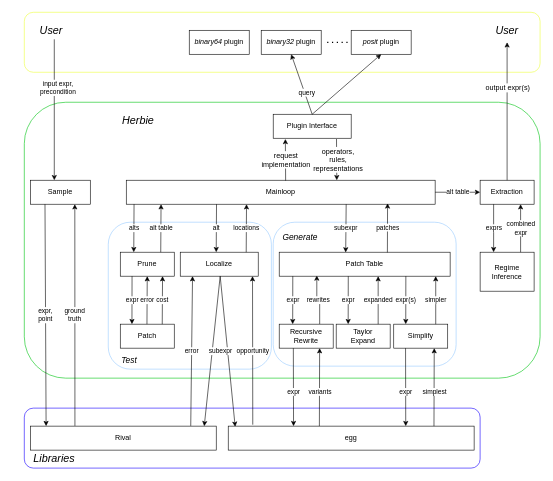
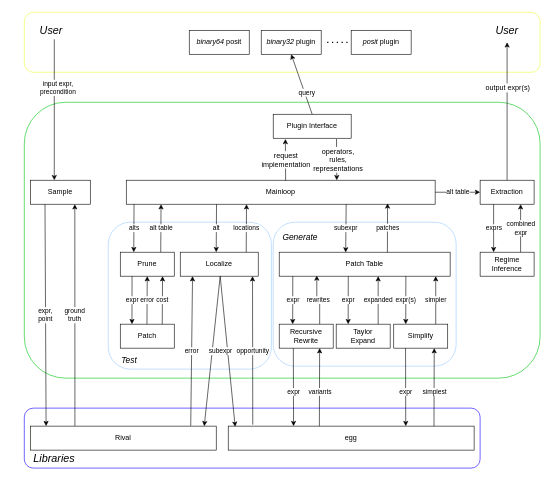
(219, 42) -> (219, 42)
(346, 85) -> none
(138, 120) -> none
(507, 272) -> (507, 264)
